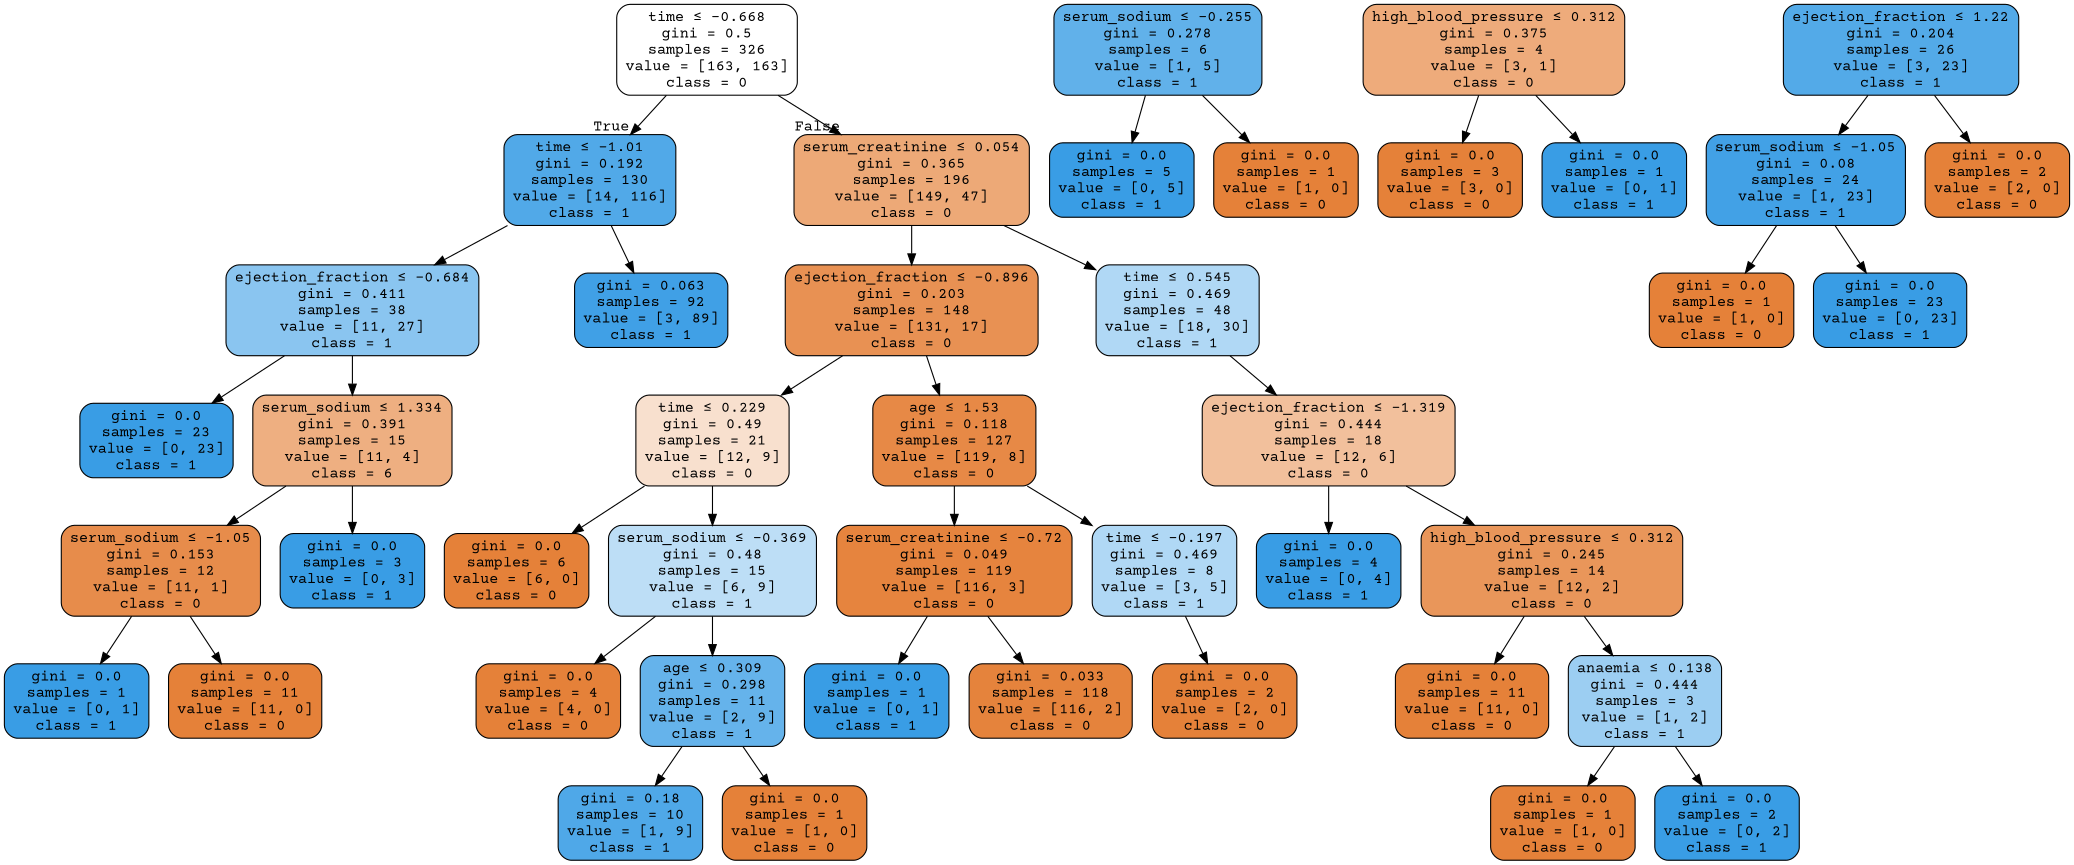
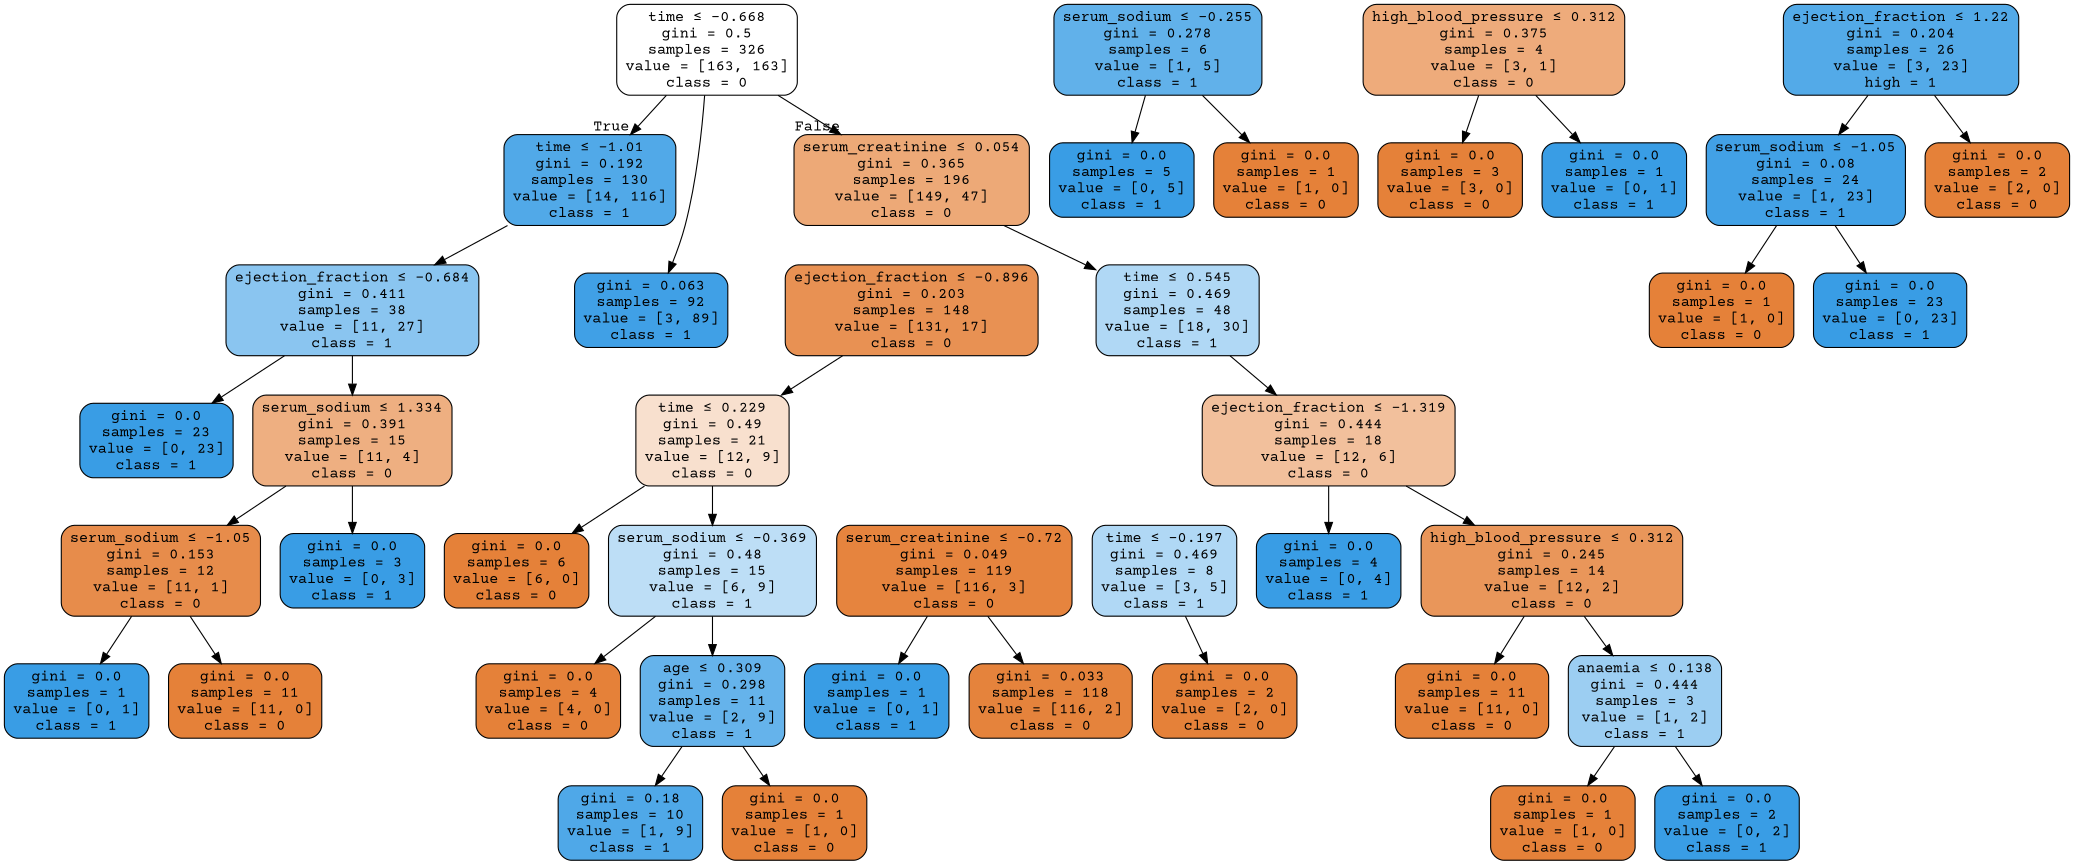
(1901, 82) -> (1901, 82)
(912, 240) -> none
(620, 244) -> (695, 180)
(954, 441) -> none
(352, 473) -> (352, 473)
